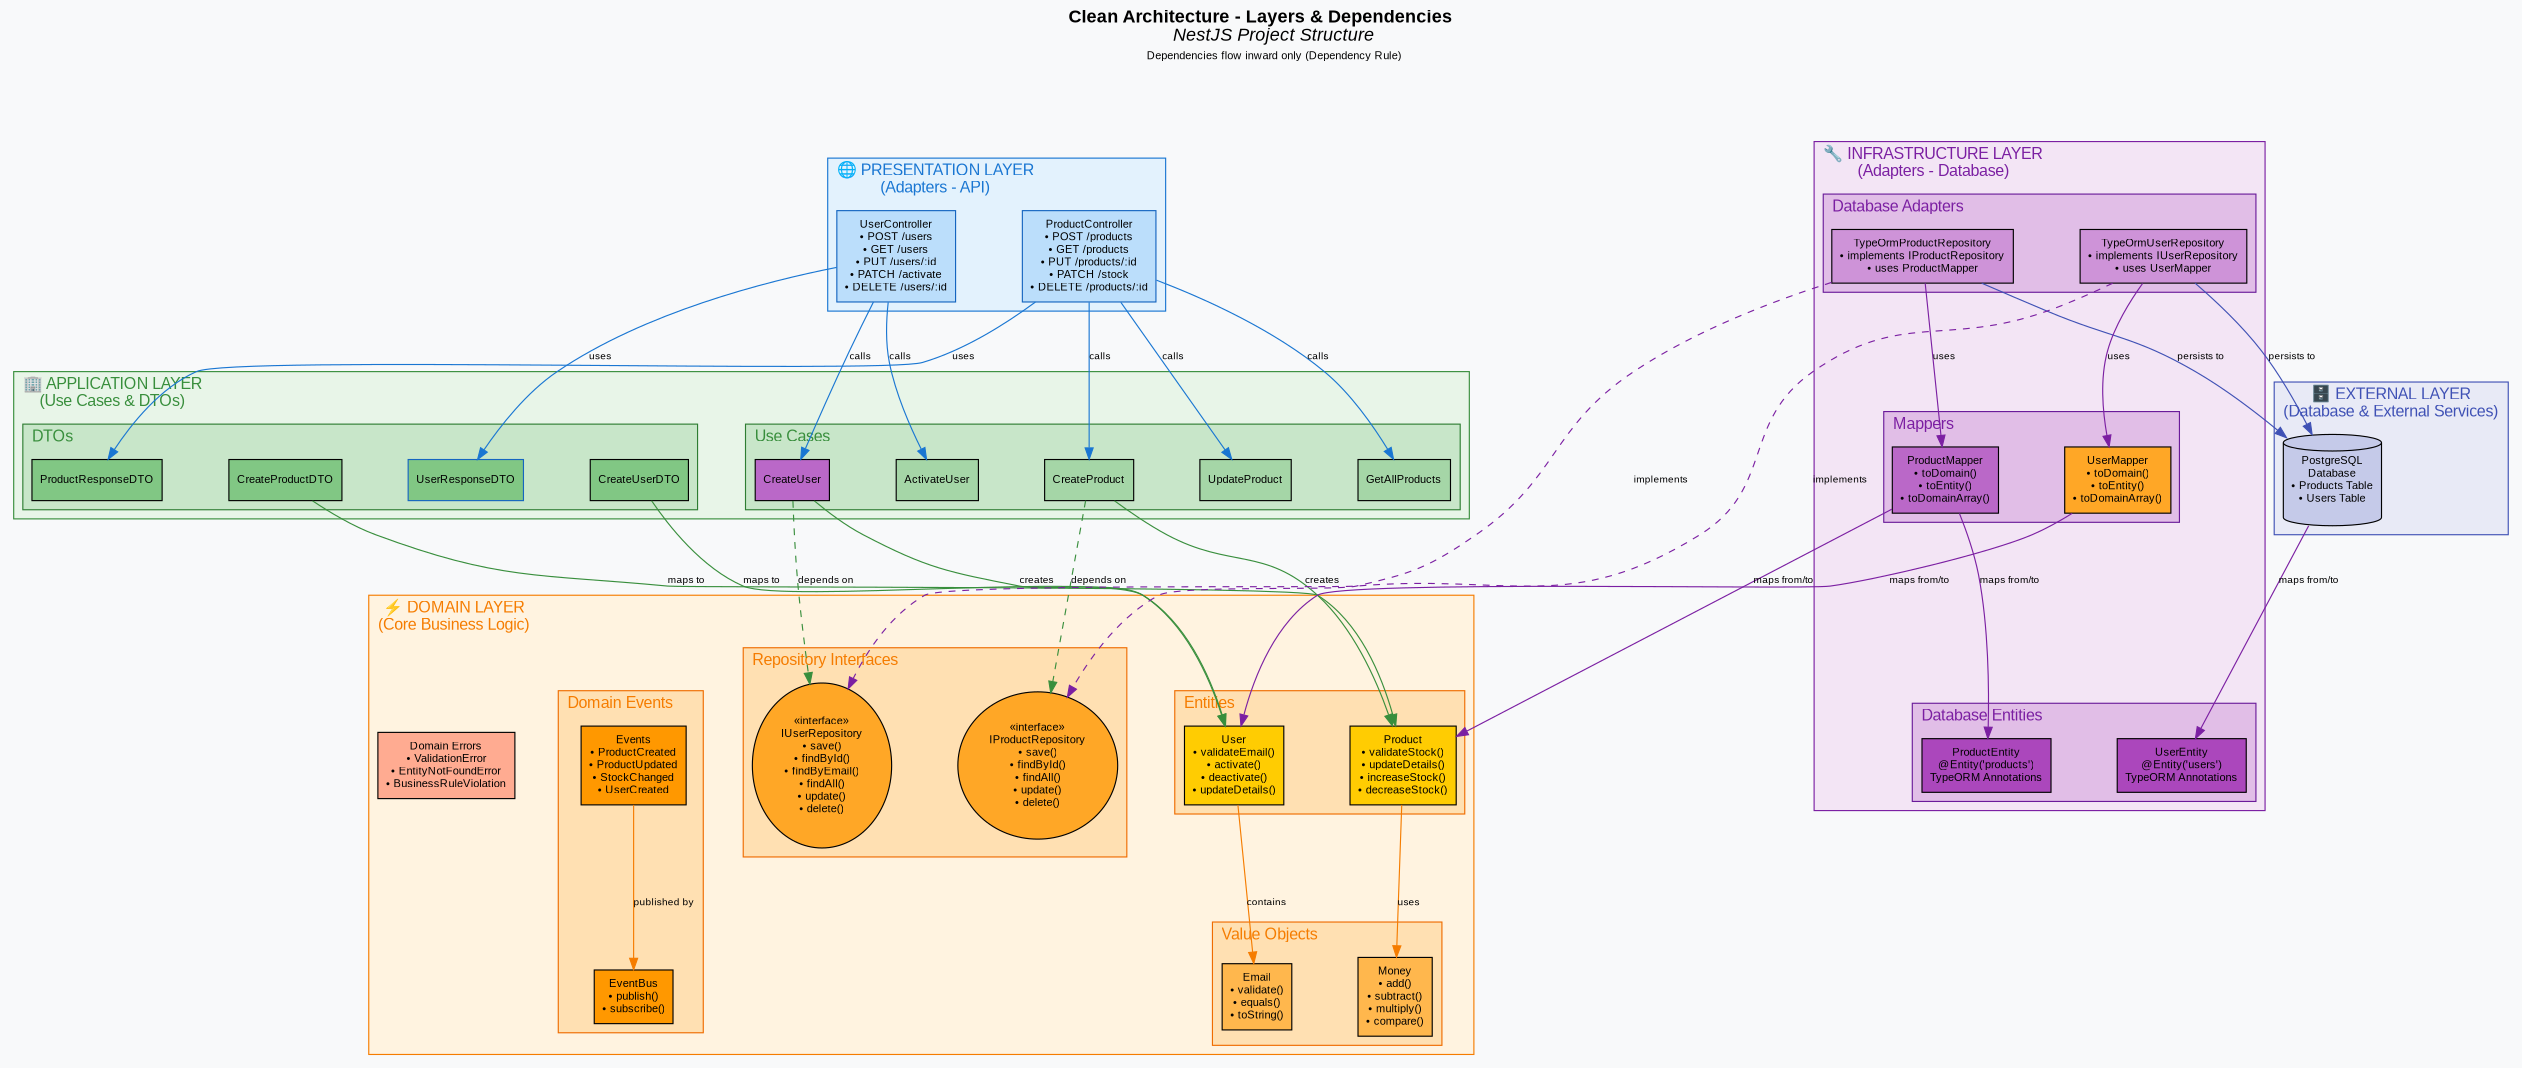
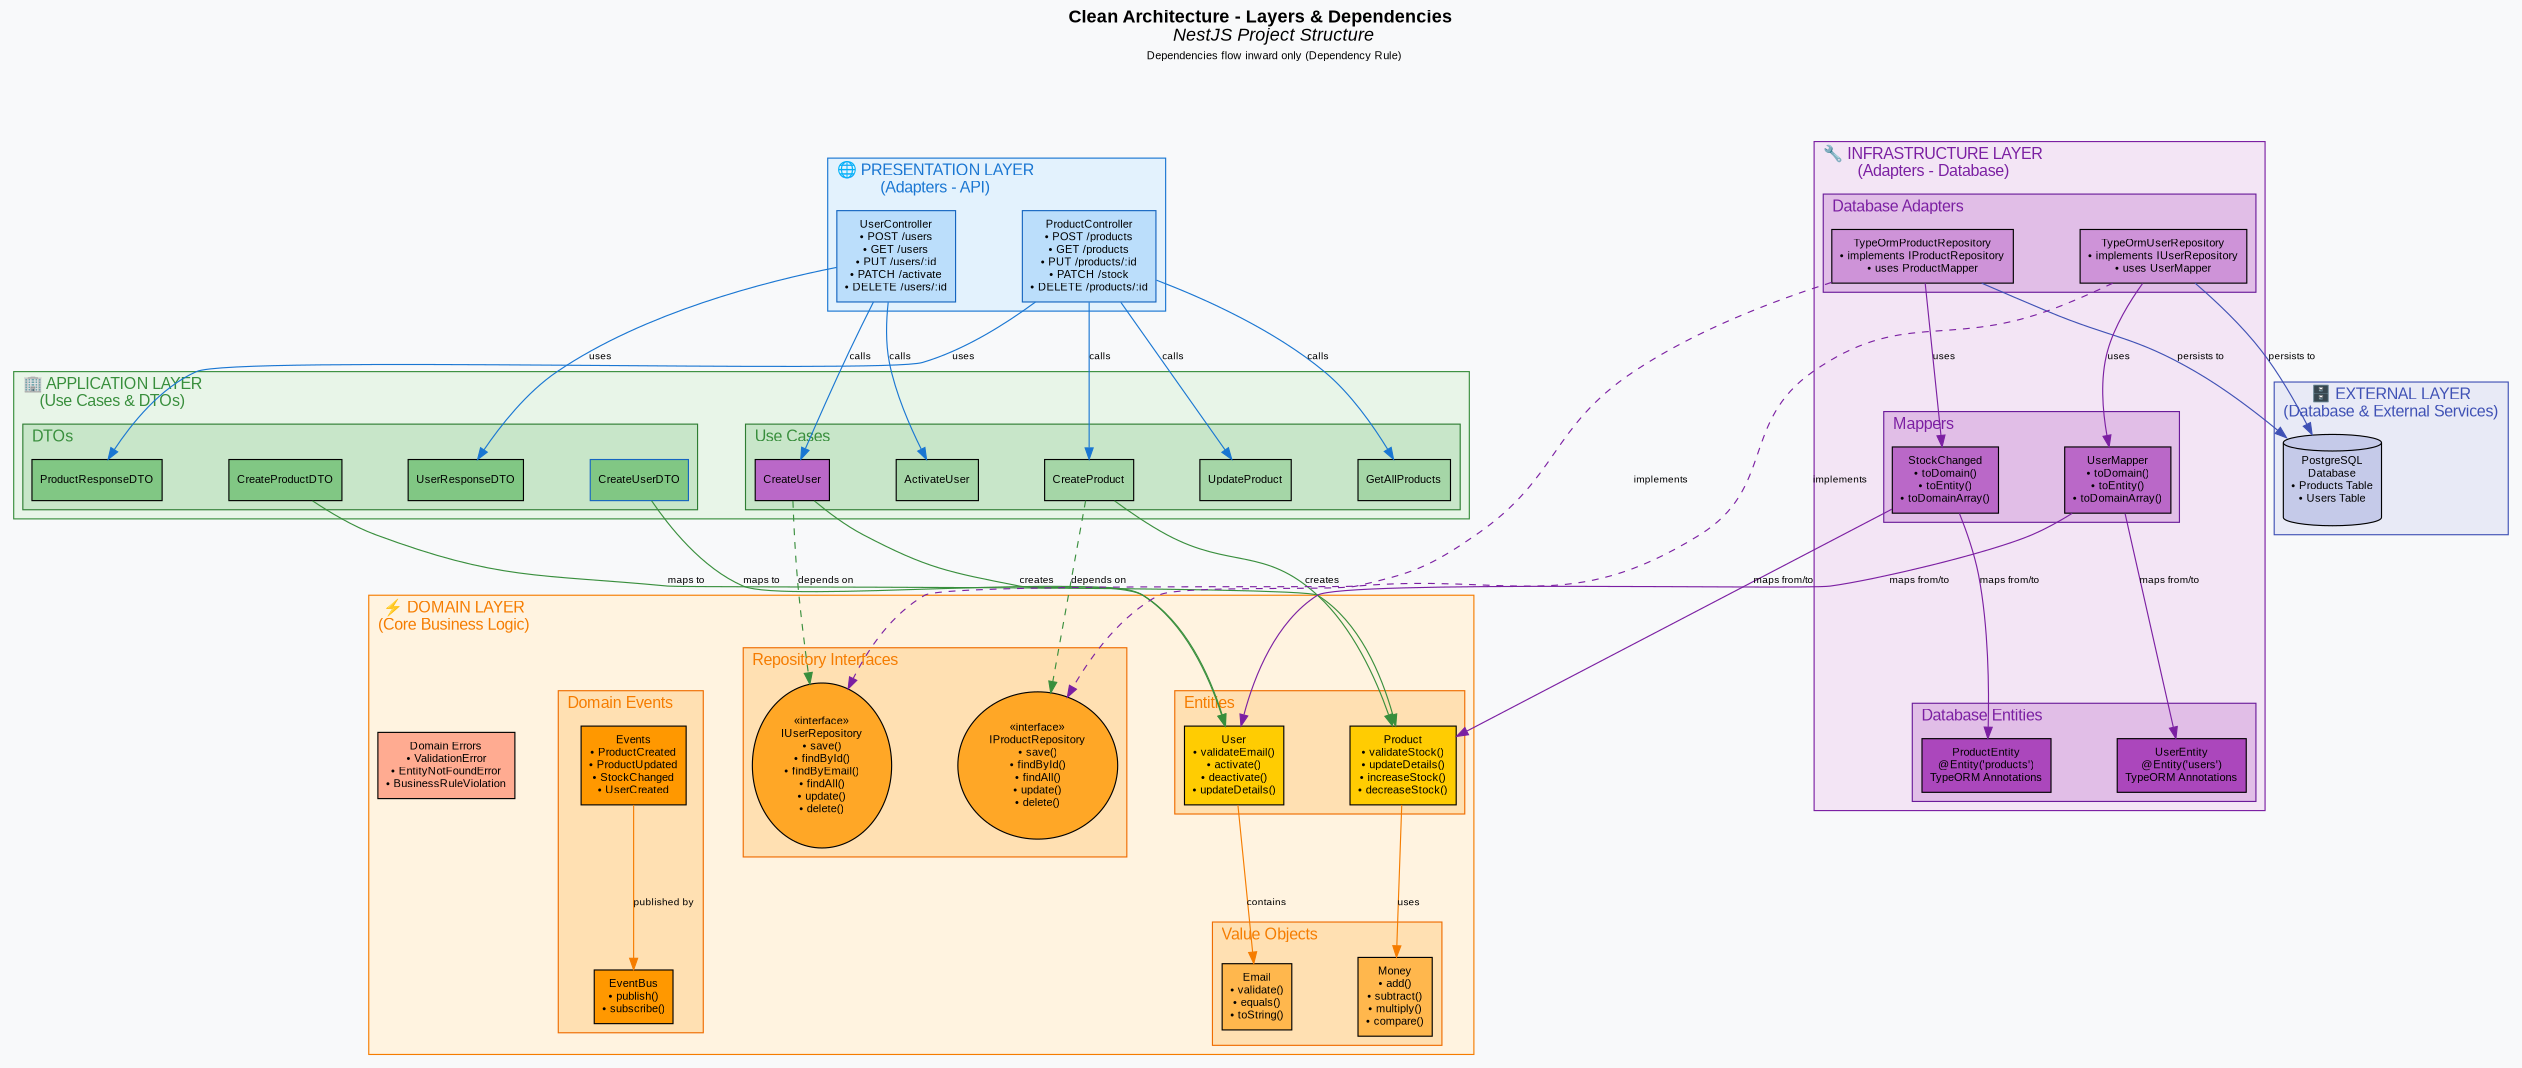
(466, 480) -> (466, 480)
(639, 480) -> (639, 480)
(1945, 480) -> (1945, 480)
(2118, 480) -> (2118, 480)
(2255, 627) -> (2149, 620)
